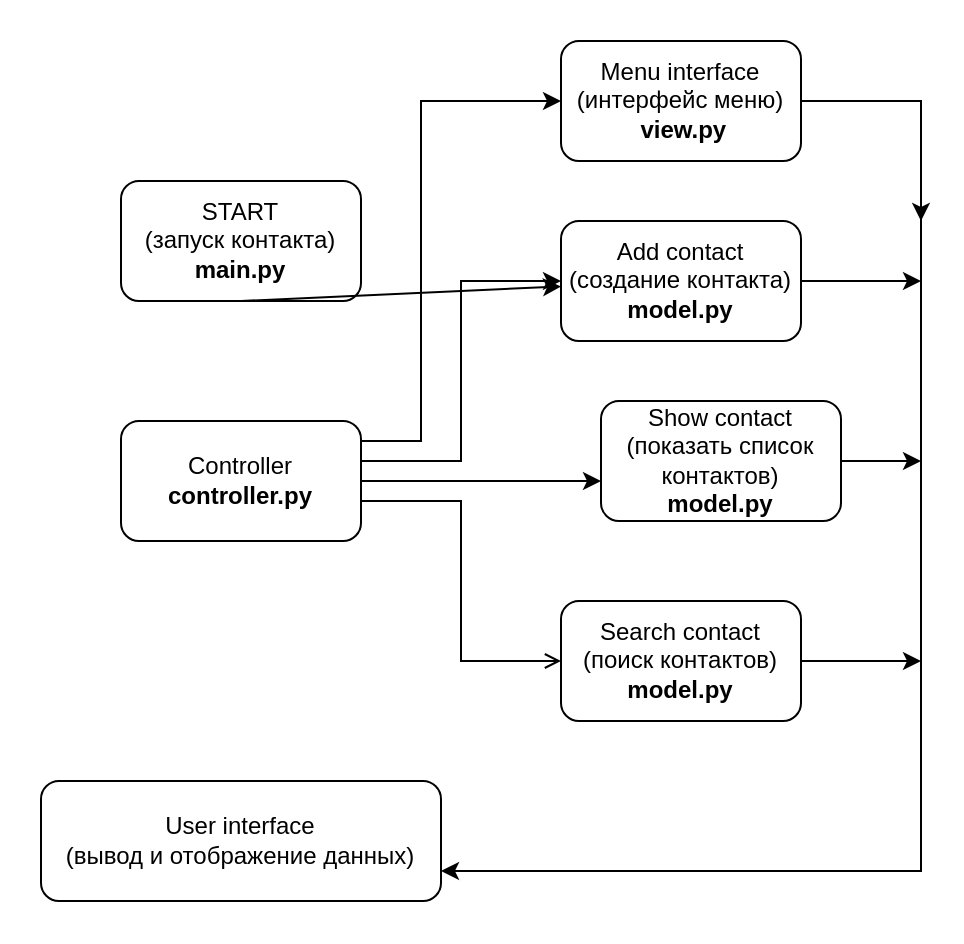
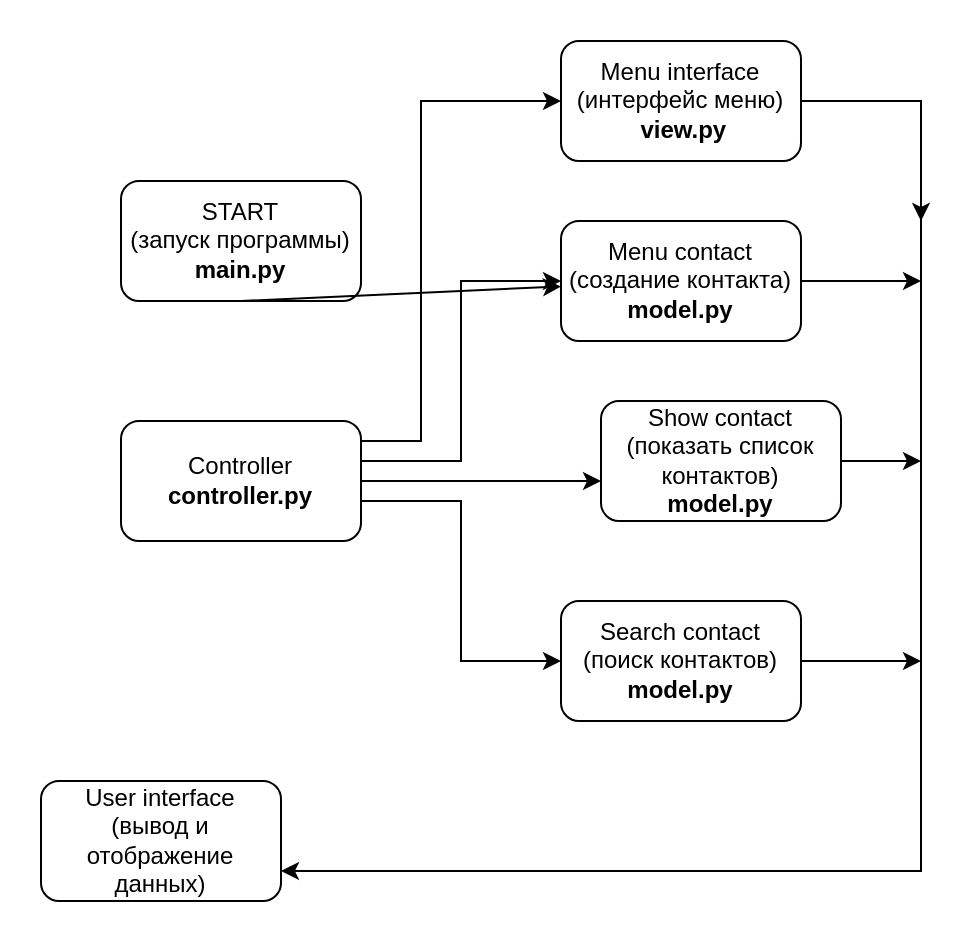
(241, 241) -> (241, 241)
(681, 281) -> (681, 281)
(548, 661) -> (546, 661)
(241, 841) -> (161, 841)
